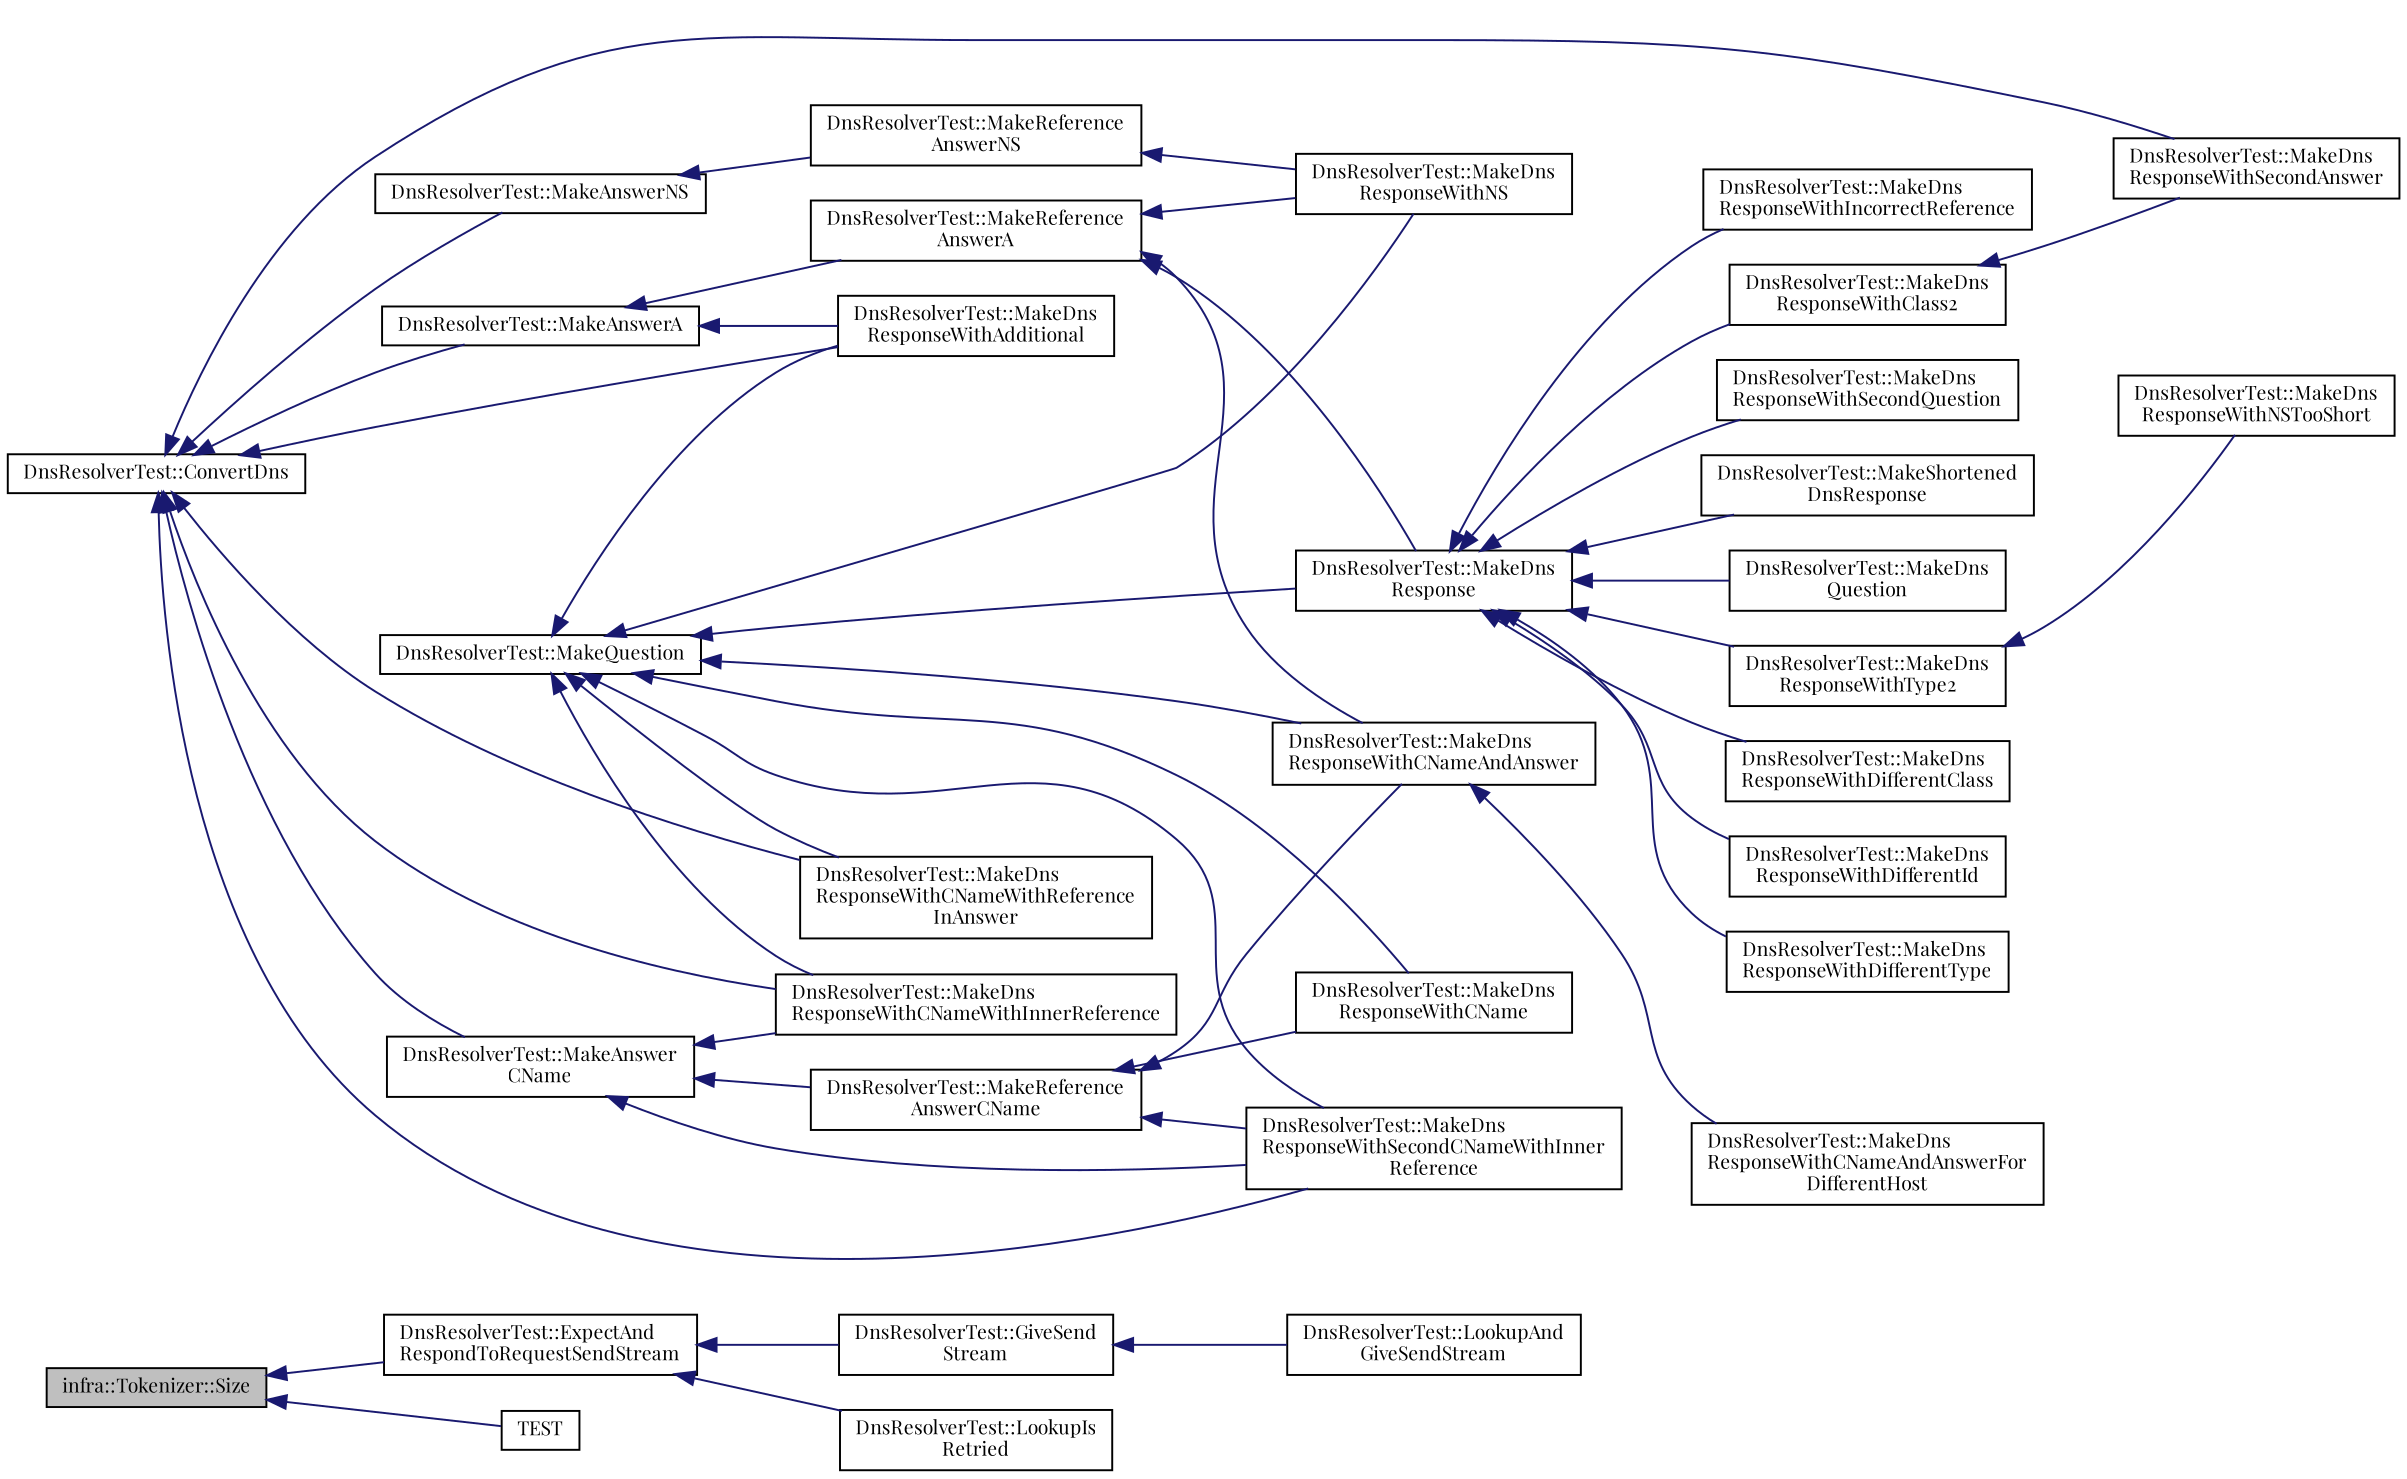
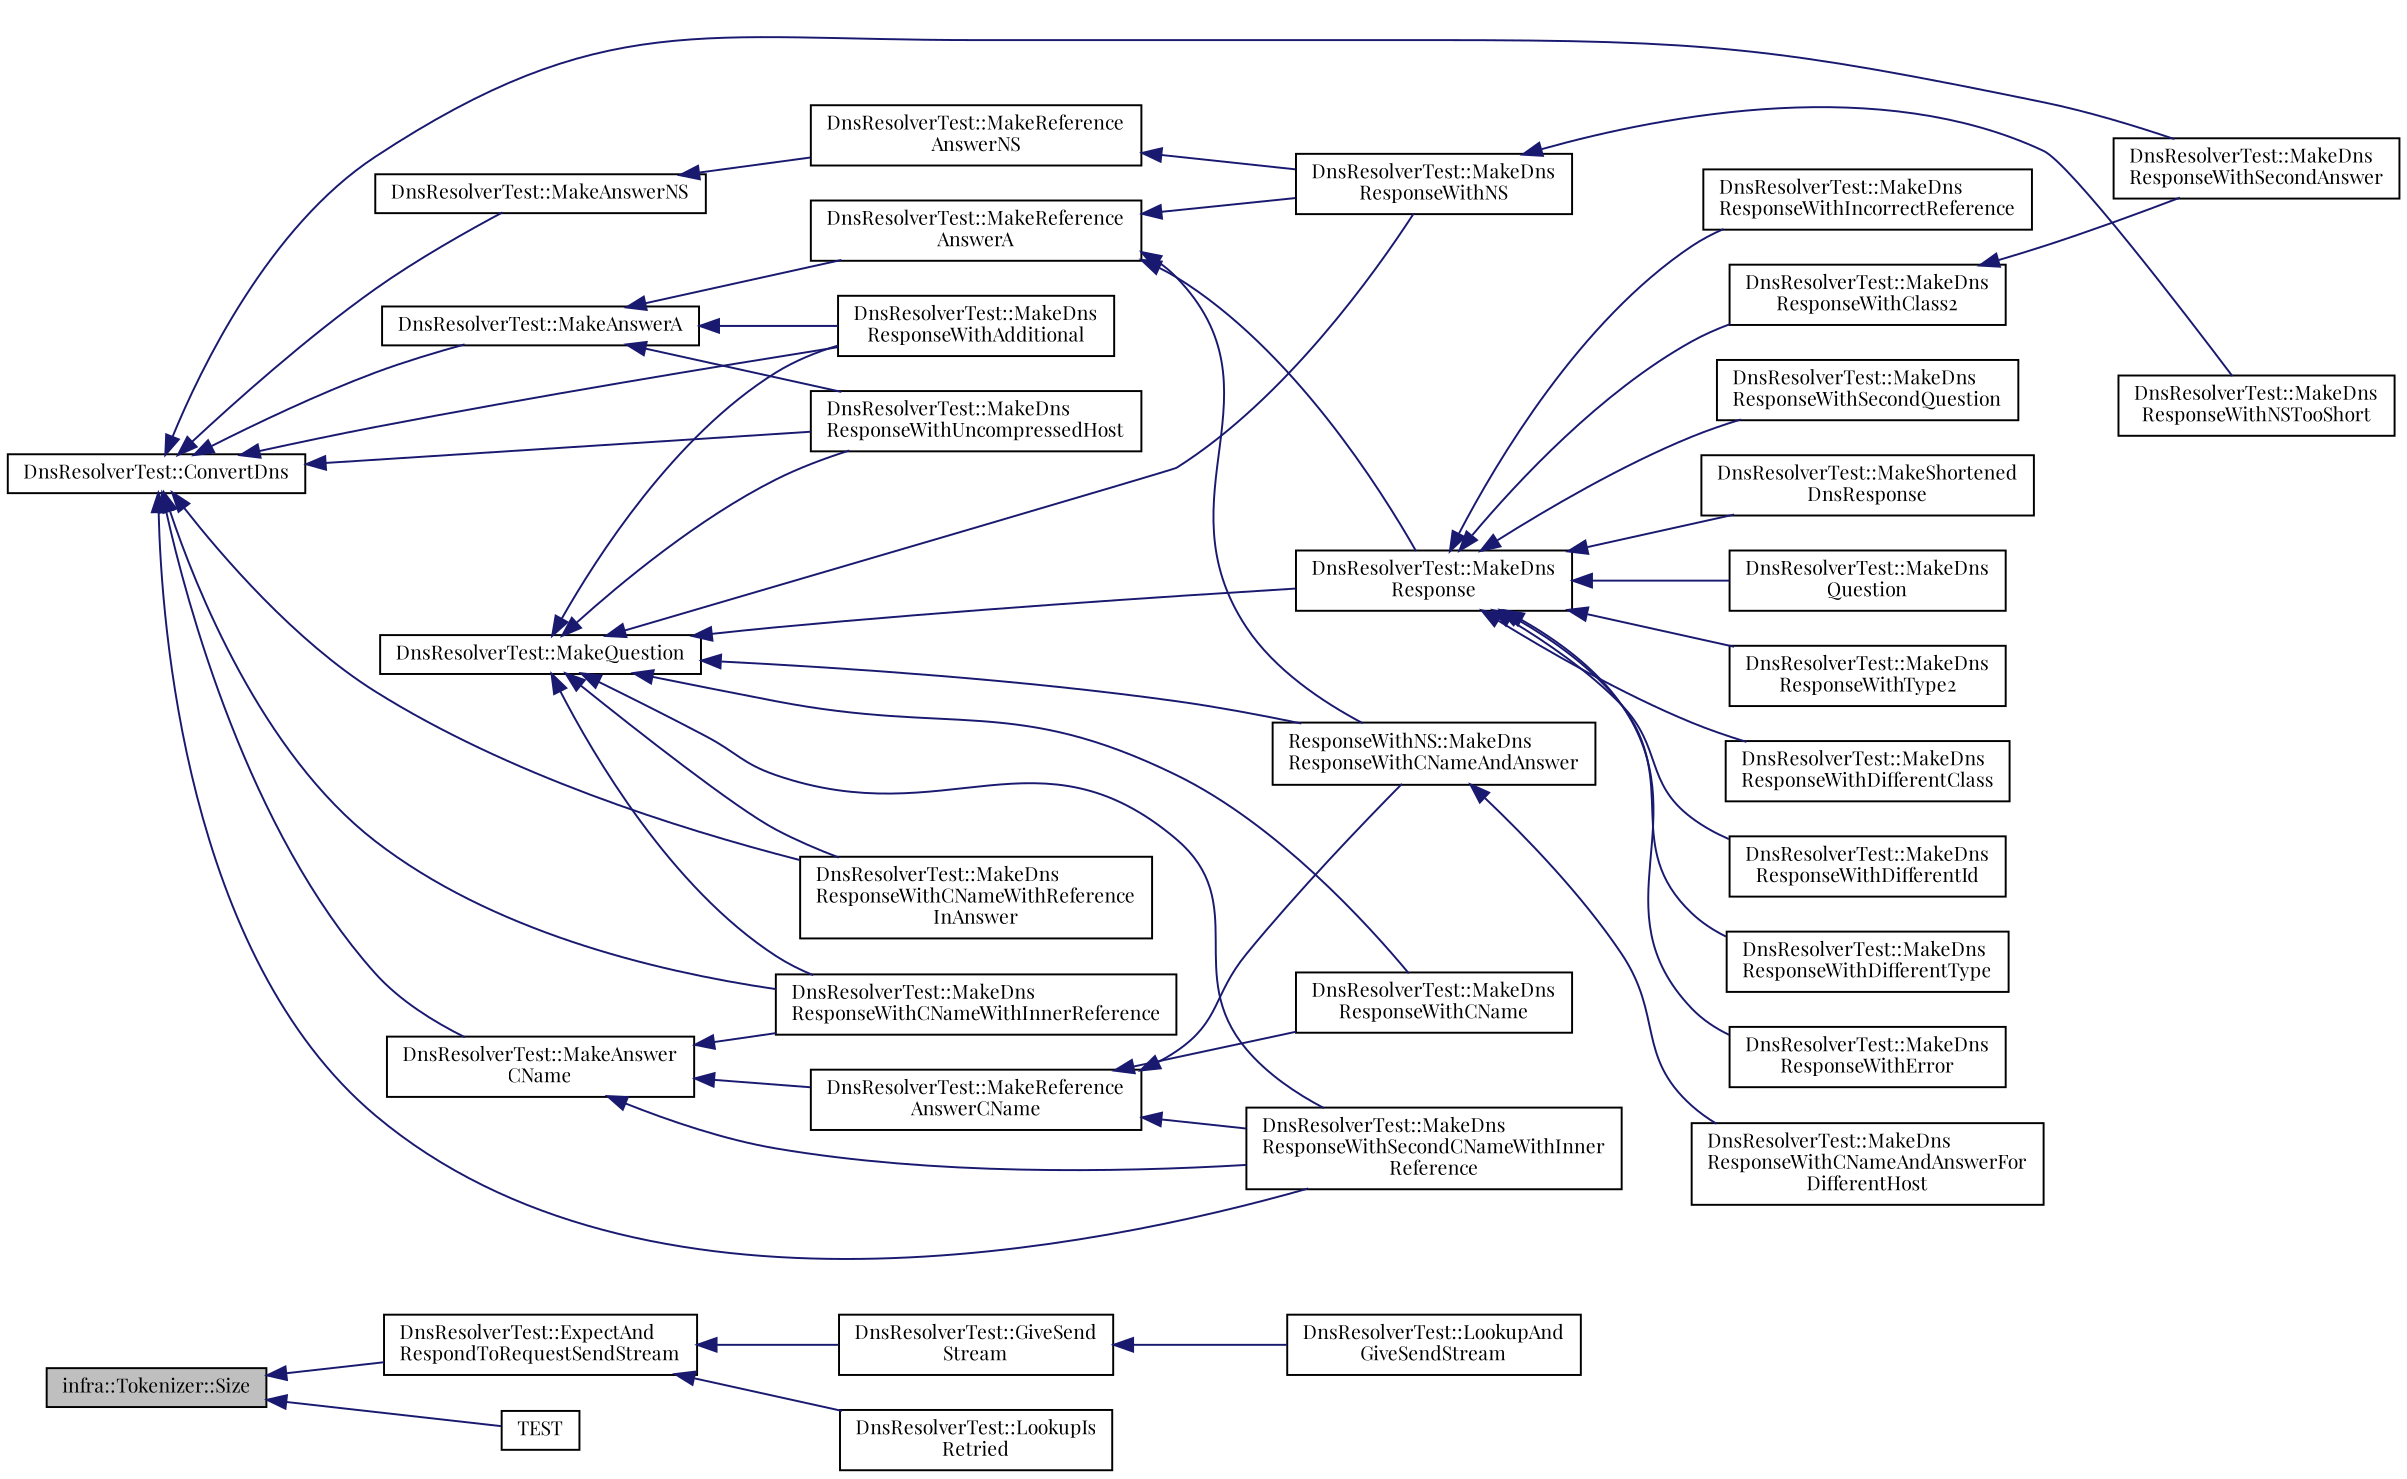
none -> (976, 421)
(2140, 549) -> (1940, 119)
(1434, 754) -> (1434, 754)
none -> (1868, 1057)
